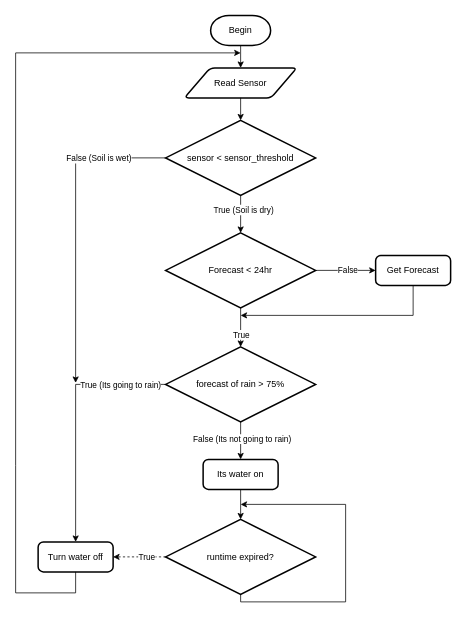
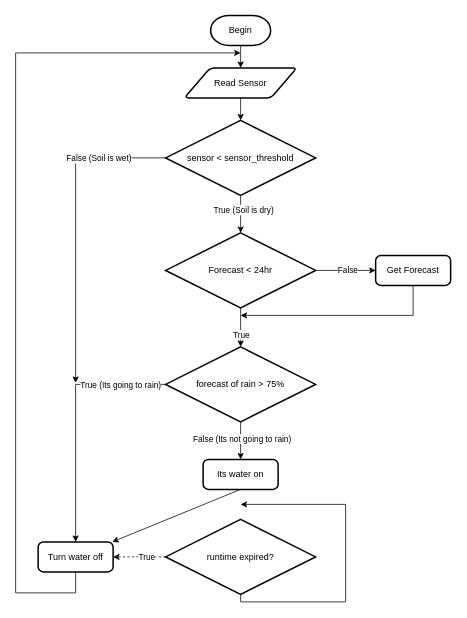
(240, 501) -> (179, 515)
